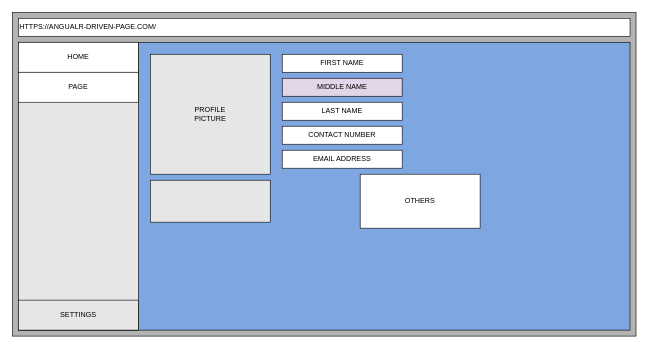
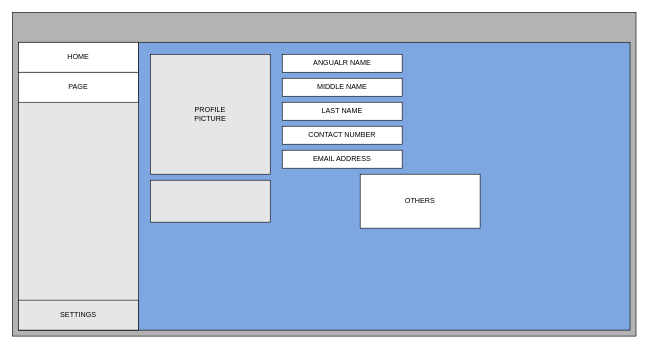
(324, 27) -> none
(342, 63) -> (342, 63)
(342, 87) -> (342, 87)
